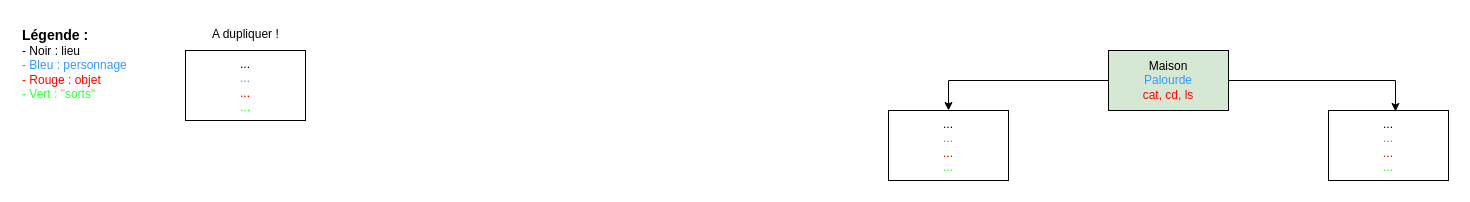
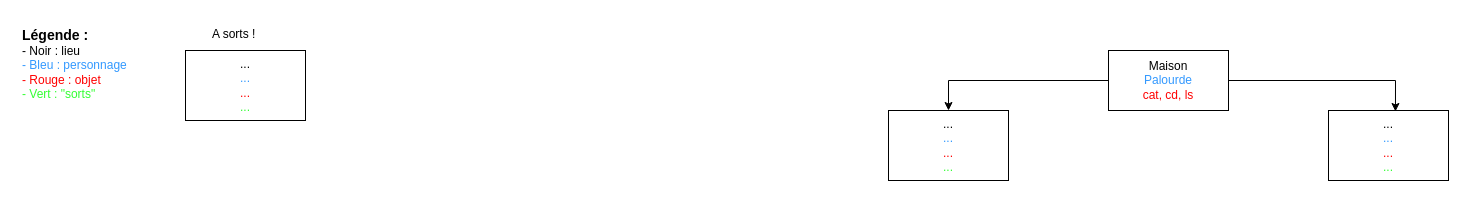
(247, 42) -> (238, 35)
(1169, 81) -> (1169, 81)
